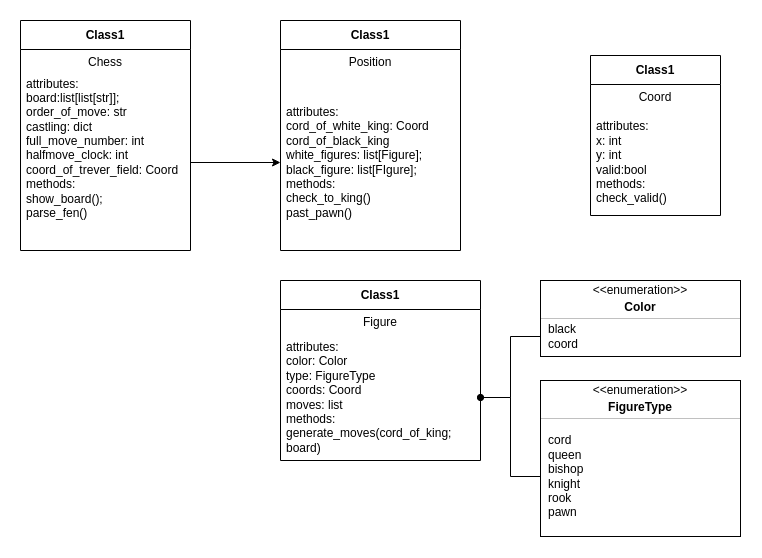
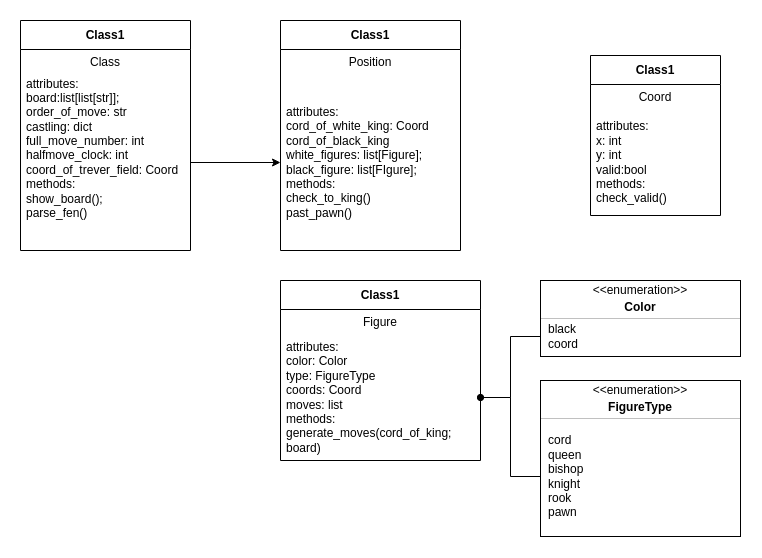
(106, 63) -> (106, 63)
